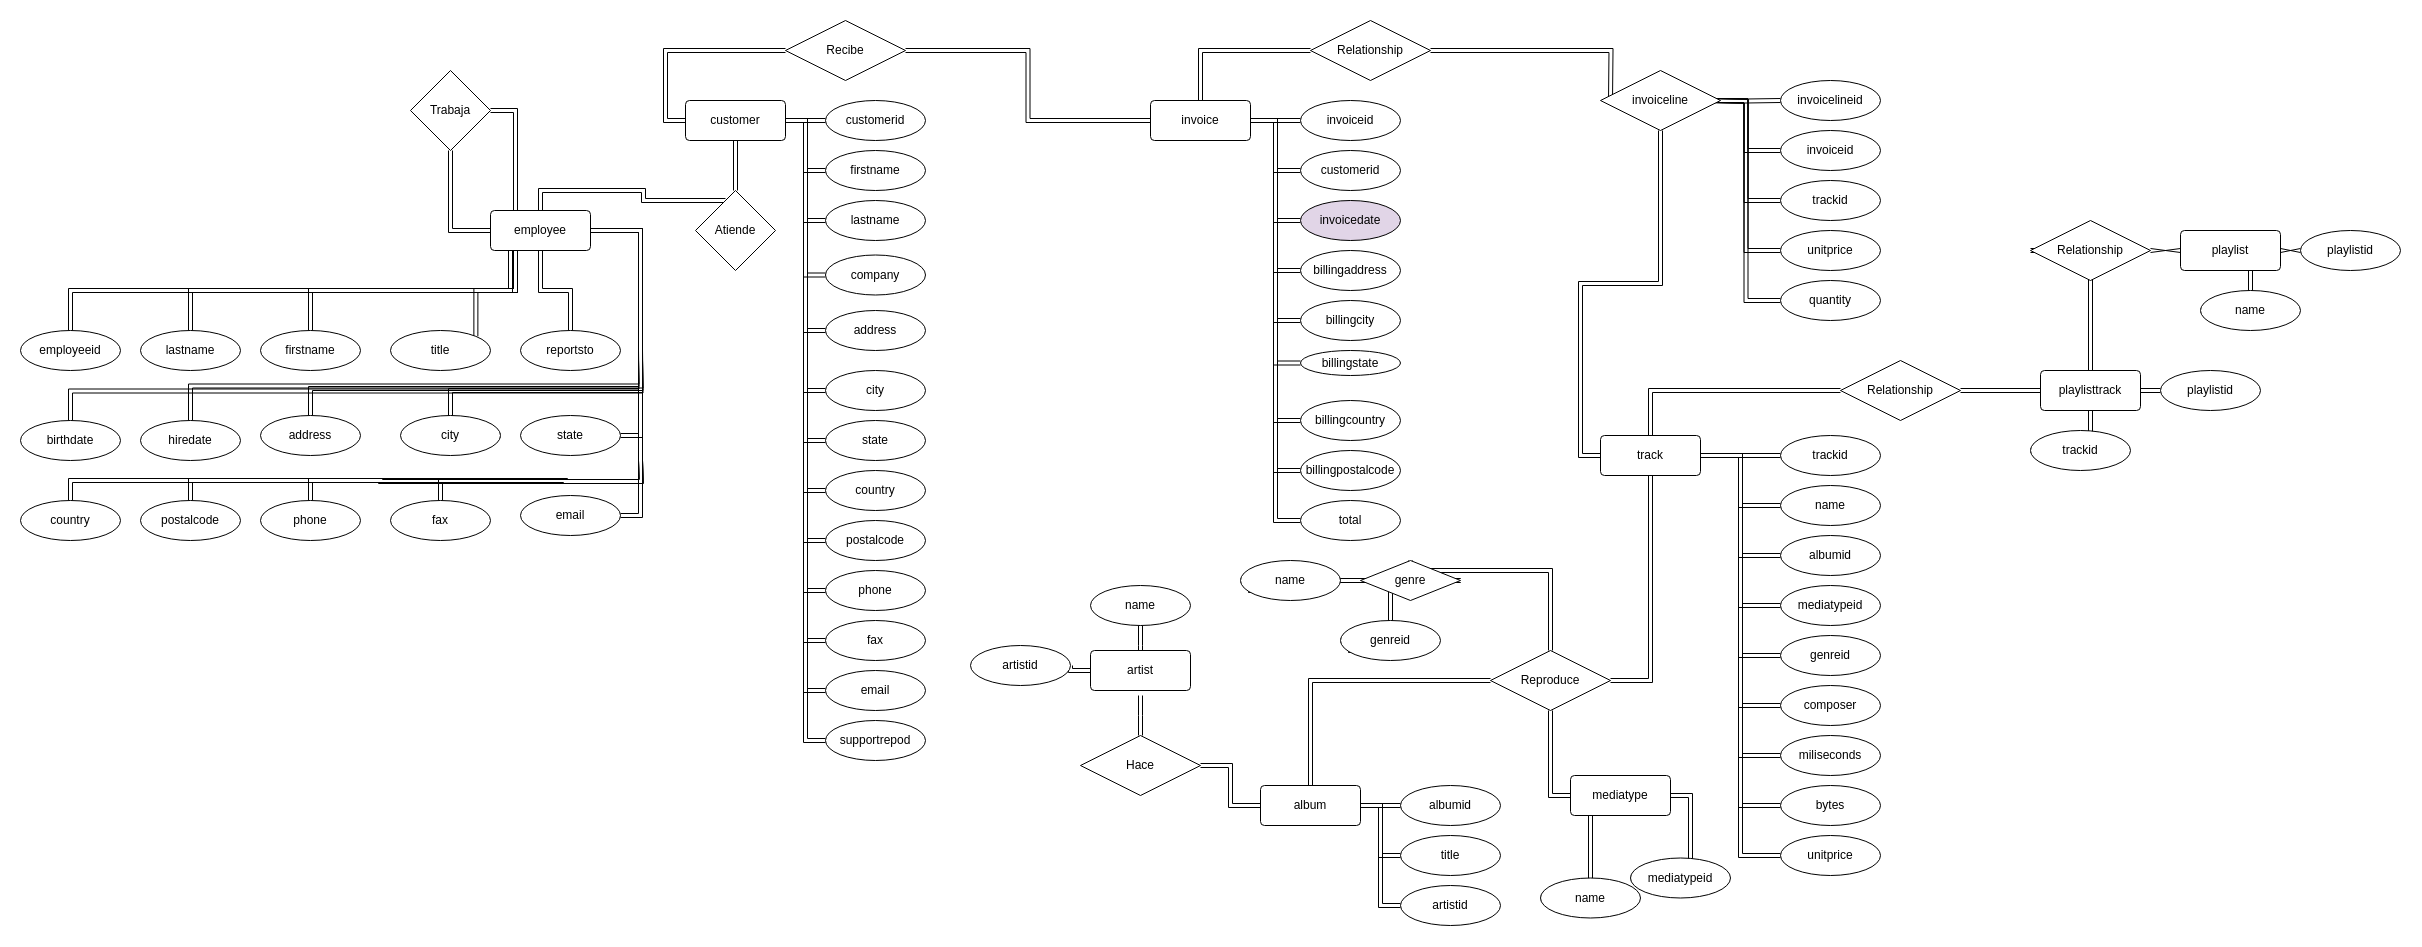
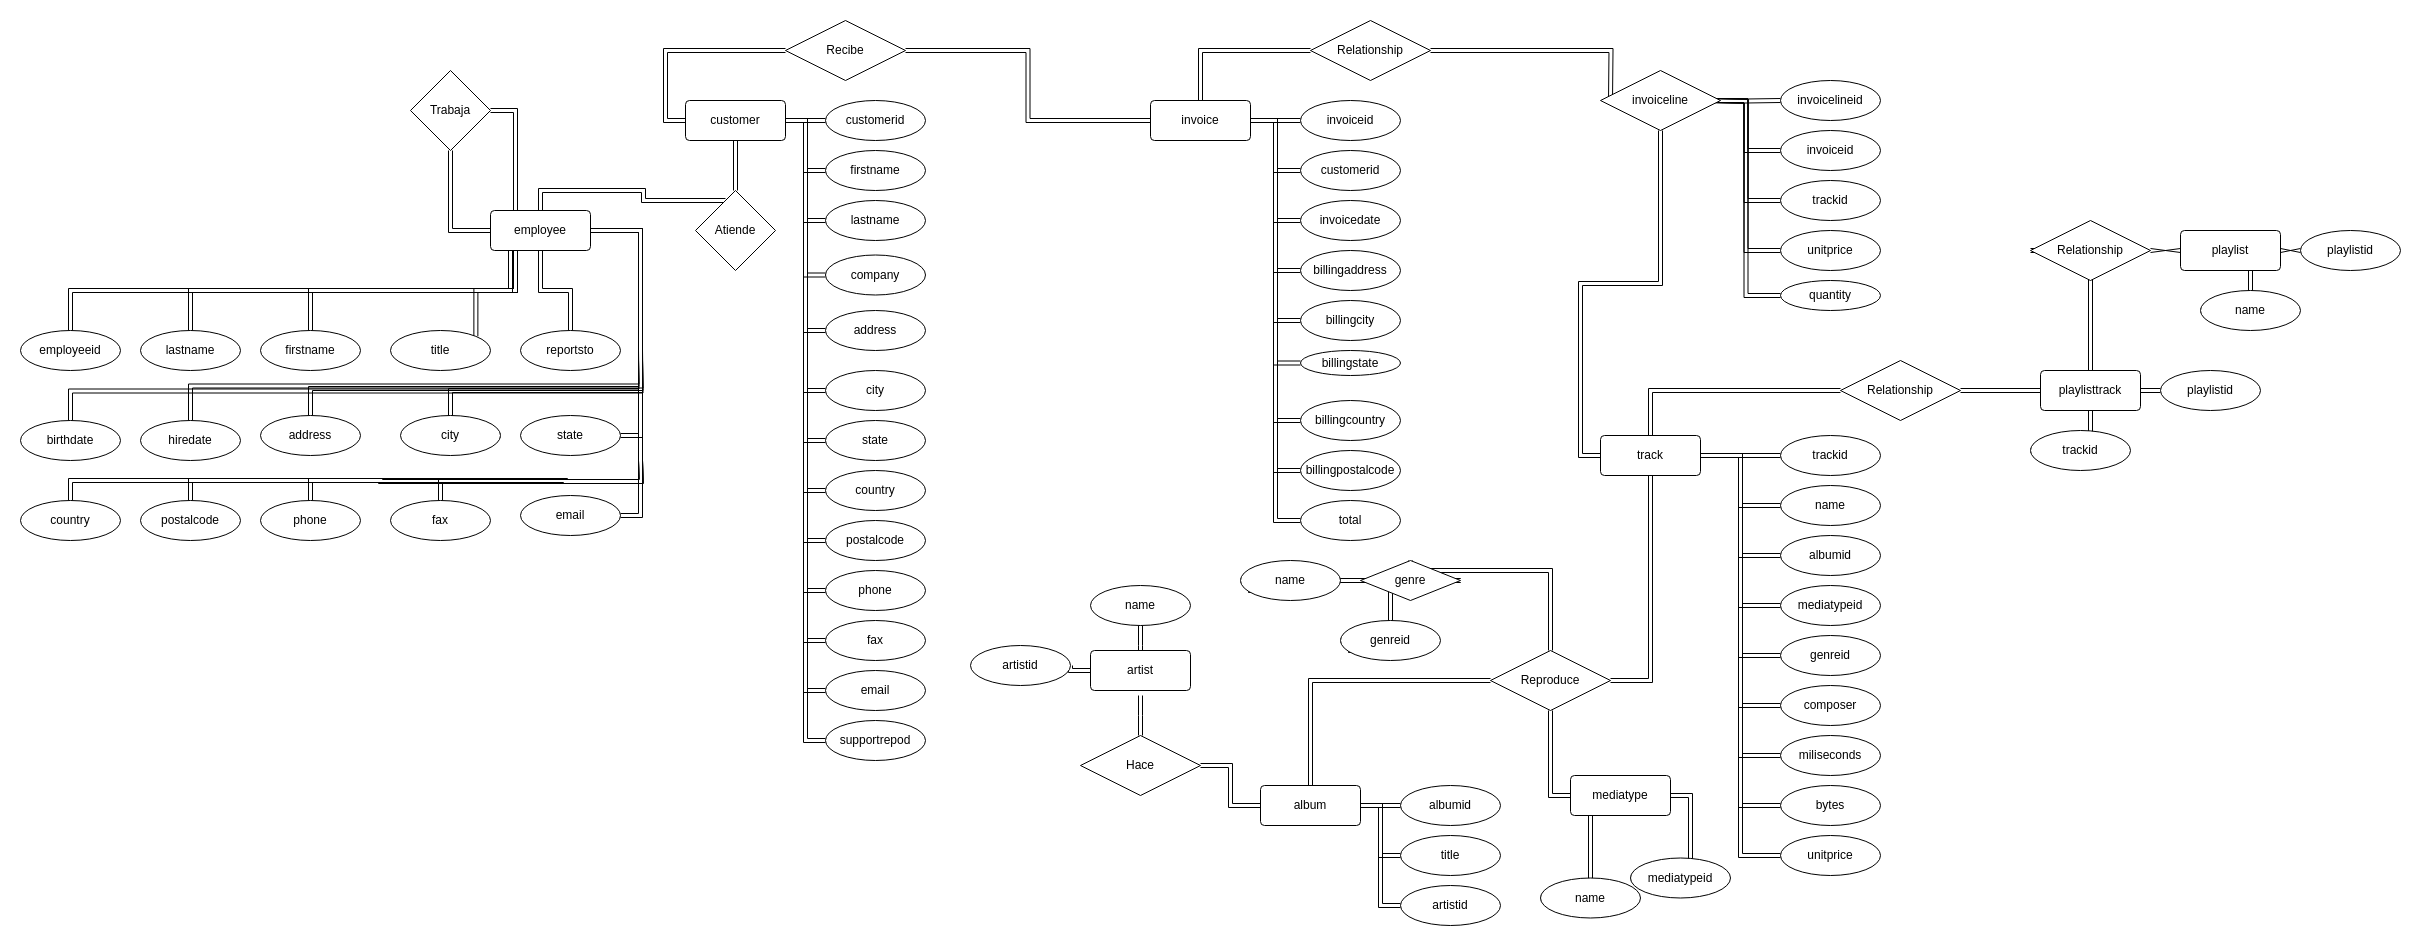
(1351, 221) -> (1351, 221)
(1831, 301) -> (1831, 296)
